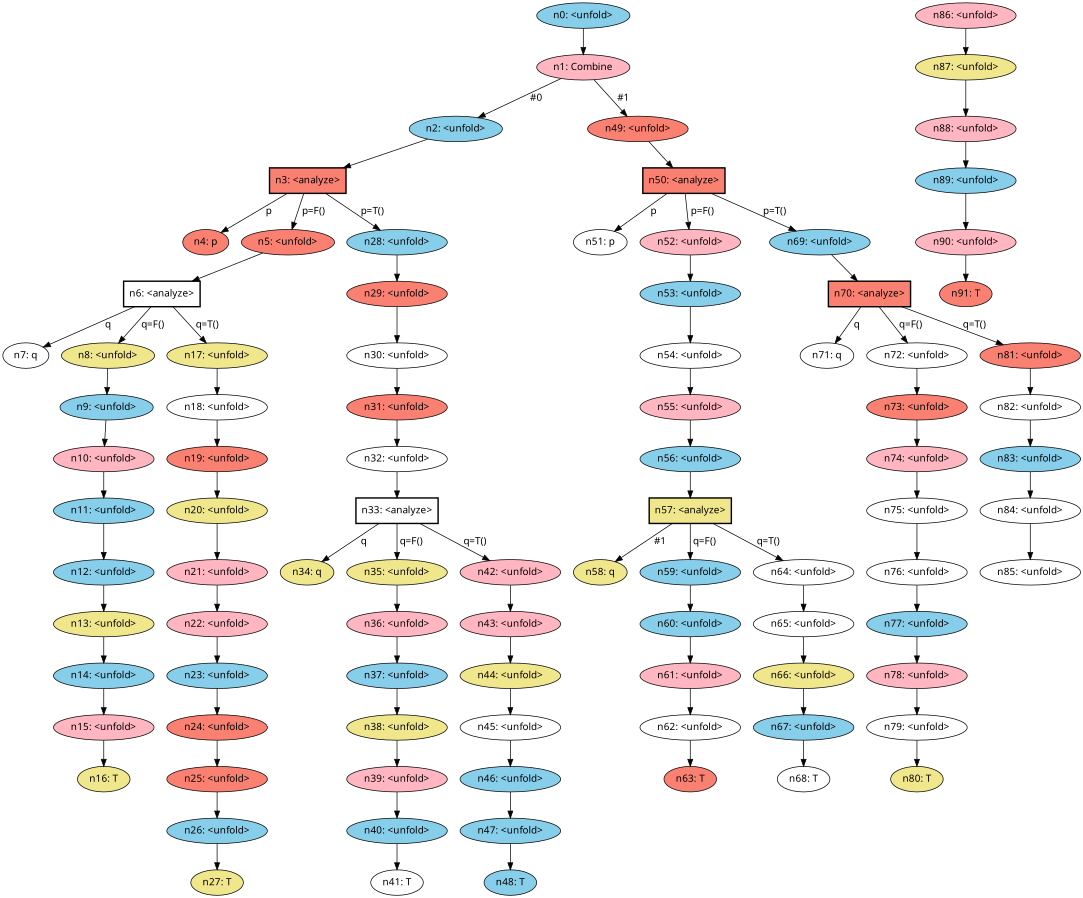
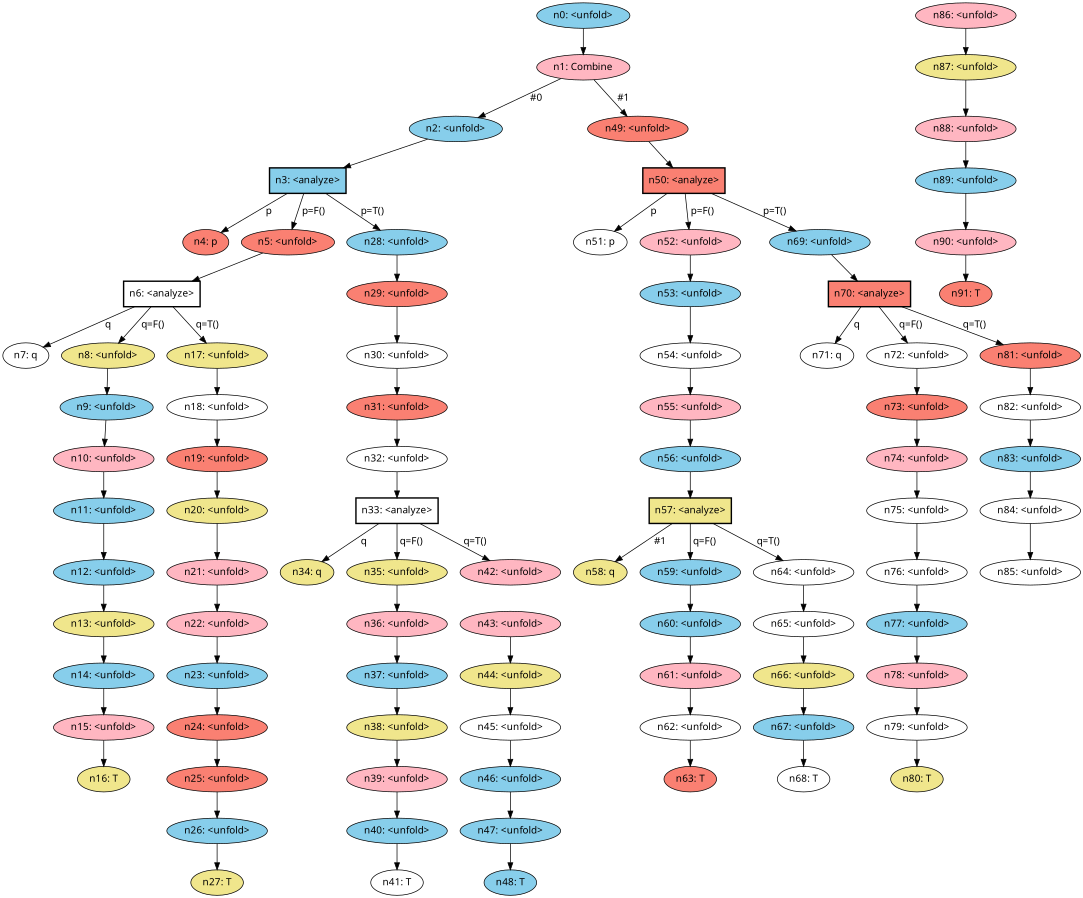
(308, 181) -> (308, 181)
(510, 595) -> none
